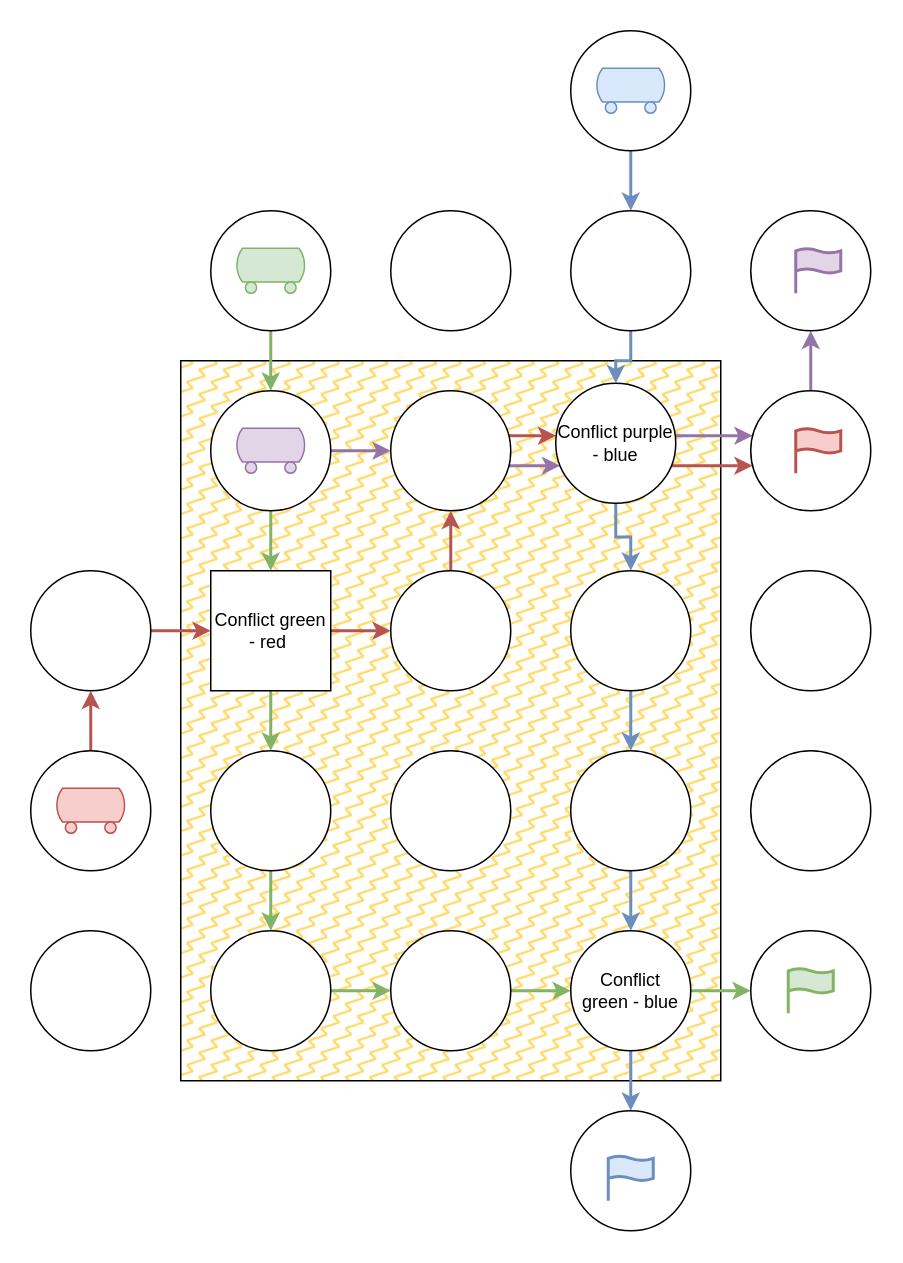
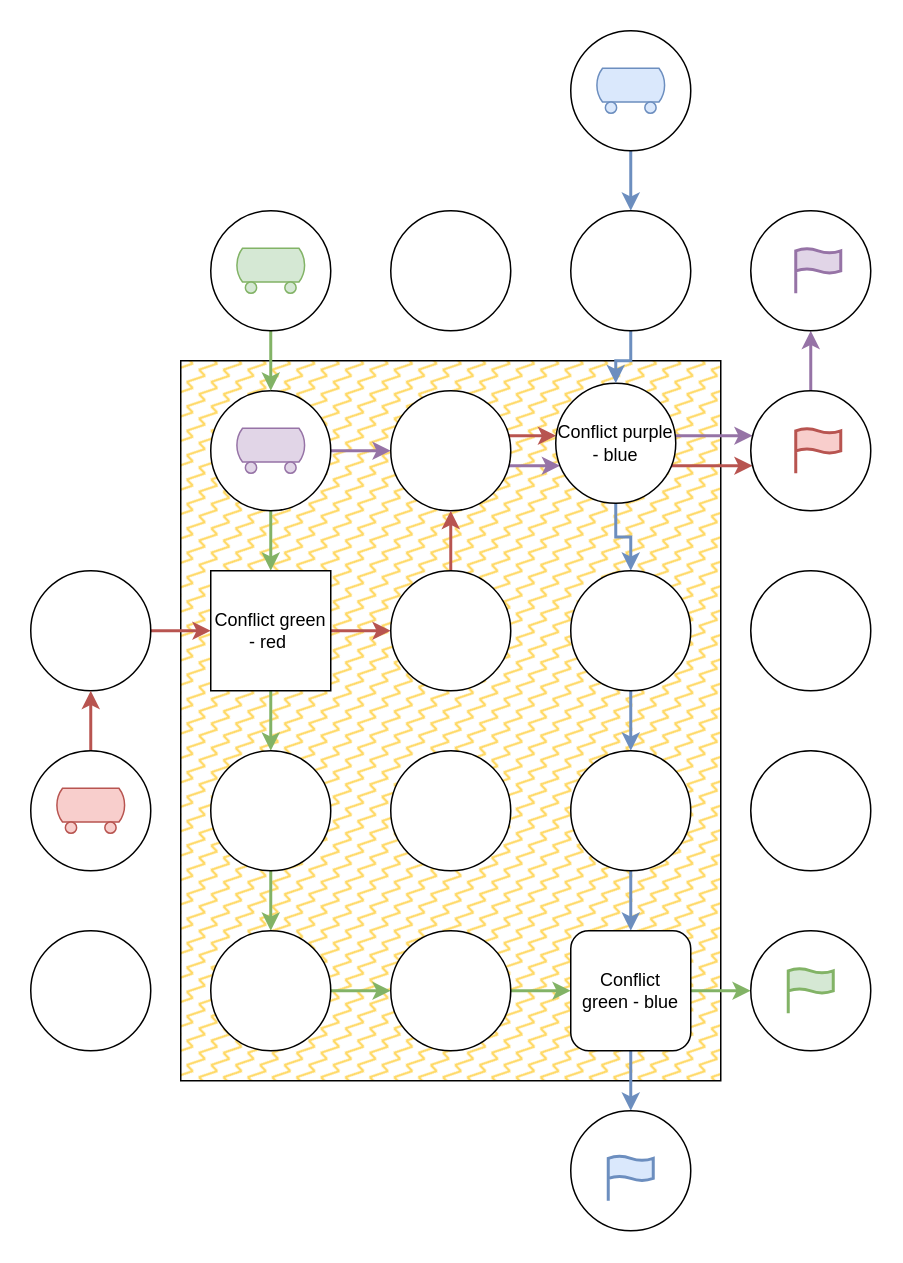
(631, 991) -> (631, 991)
